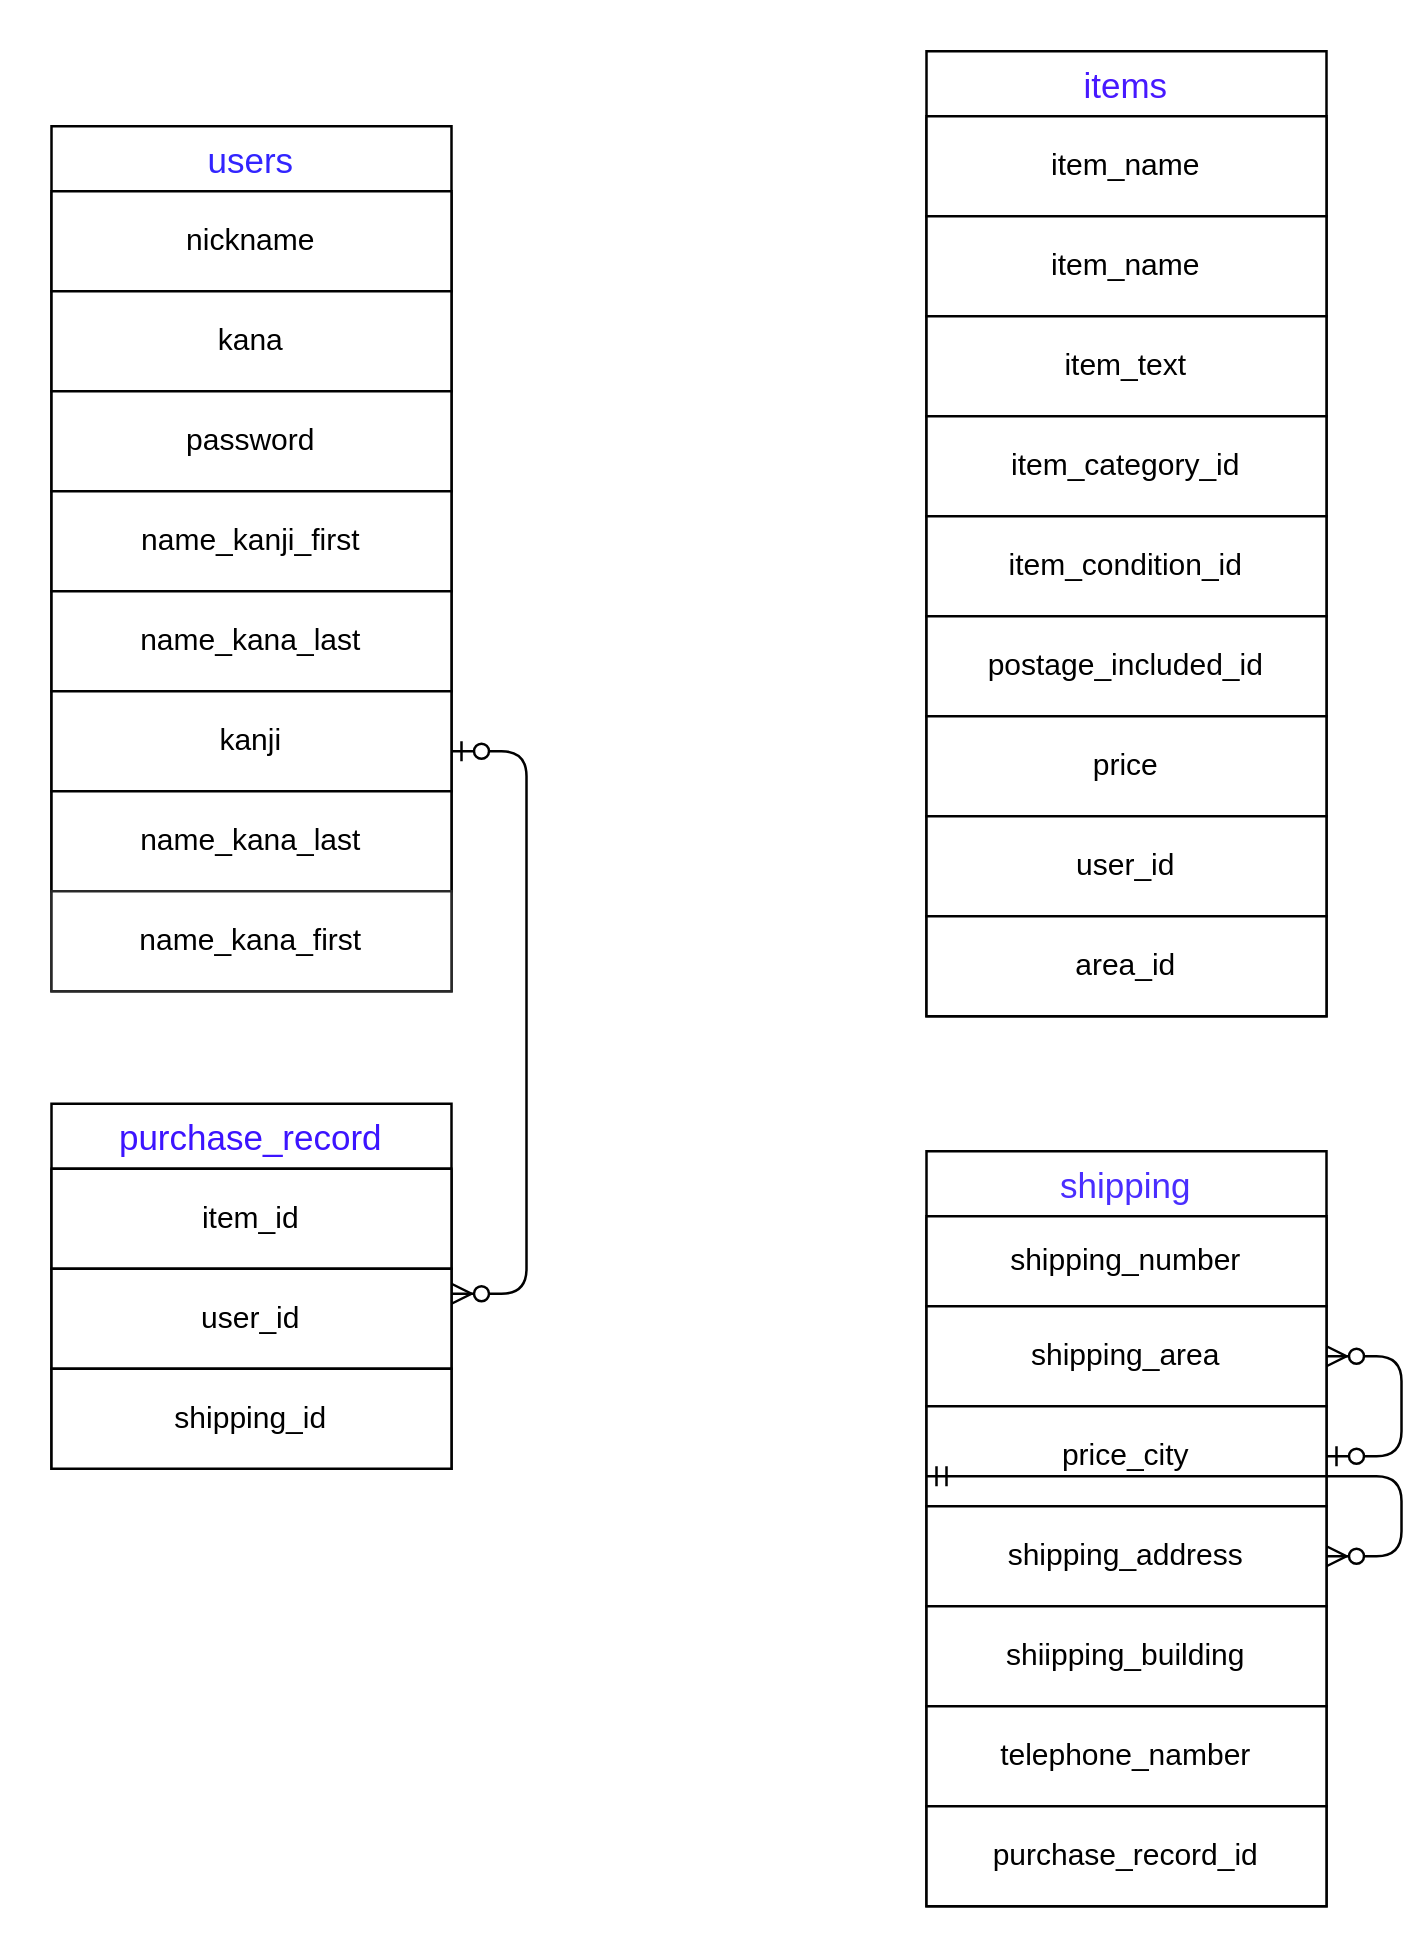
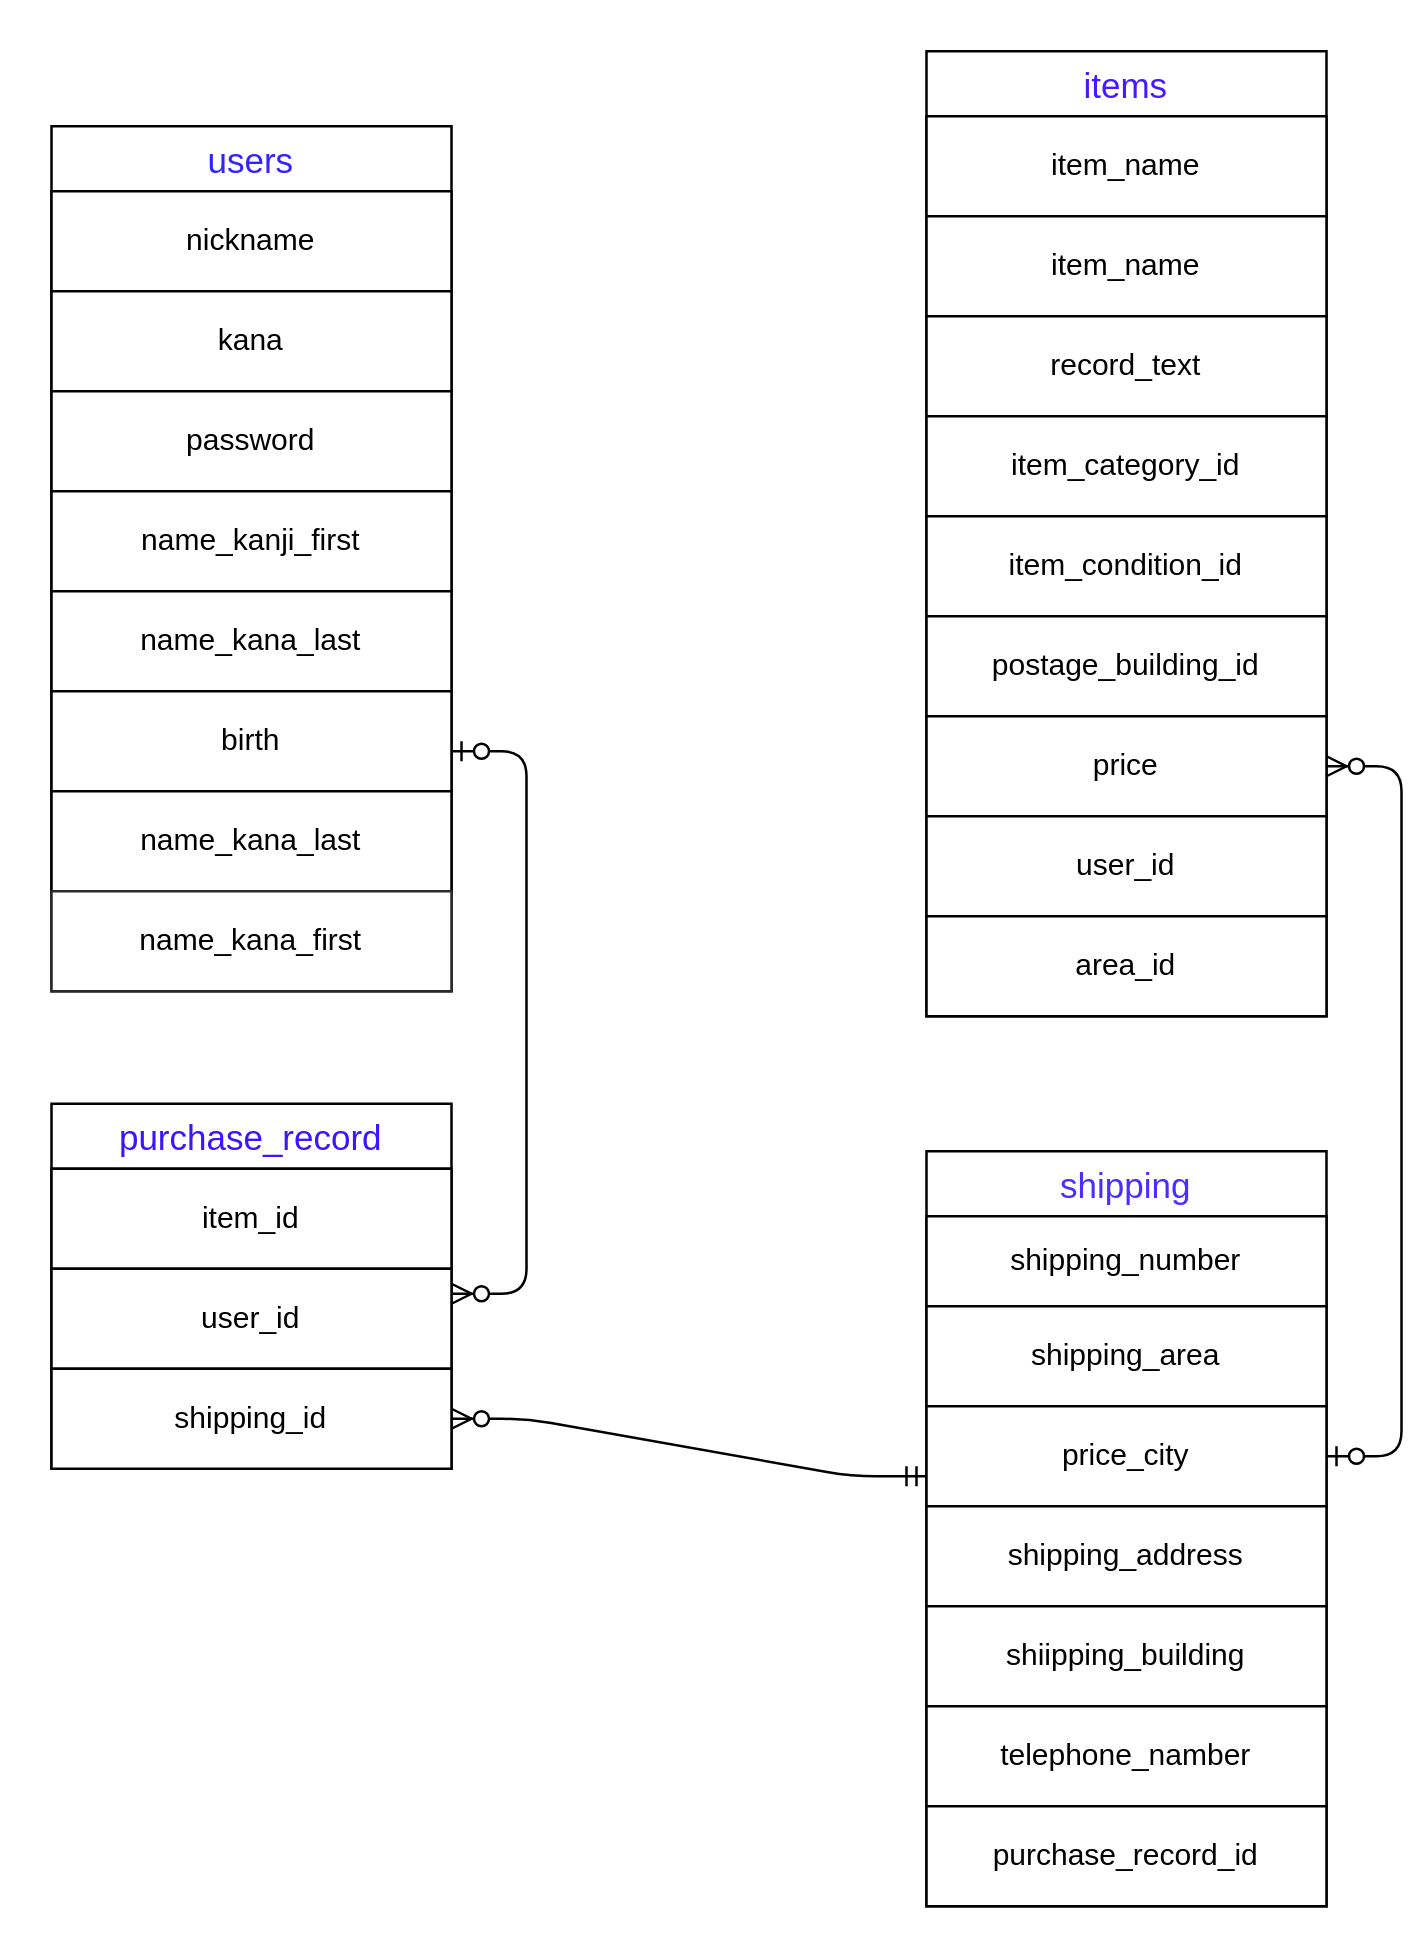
(1126, 366) -> (1126, 366)
(1126, 666) -> (1126, 666)
(251, 741) -> (251, 741)
(1384, 1357) -> (1401, 1059)
(1126, 1476) -> (704, 1450)
